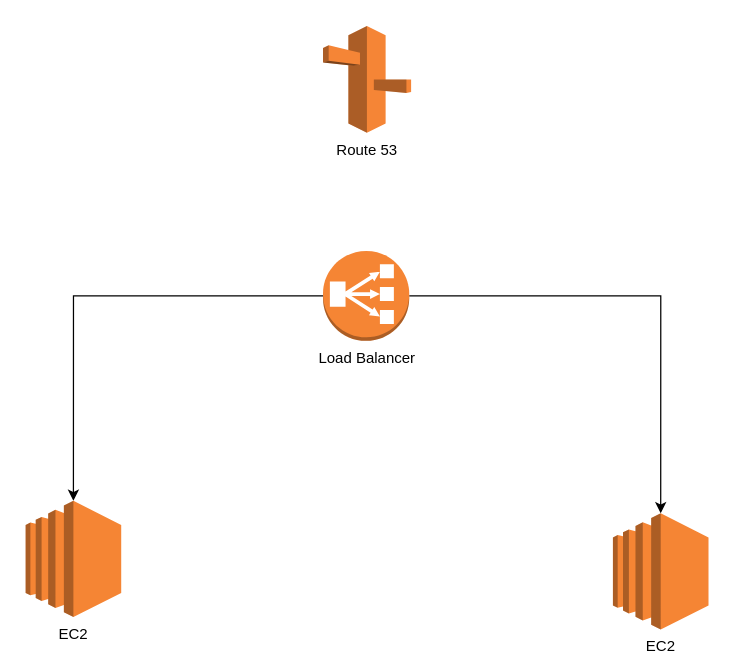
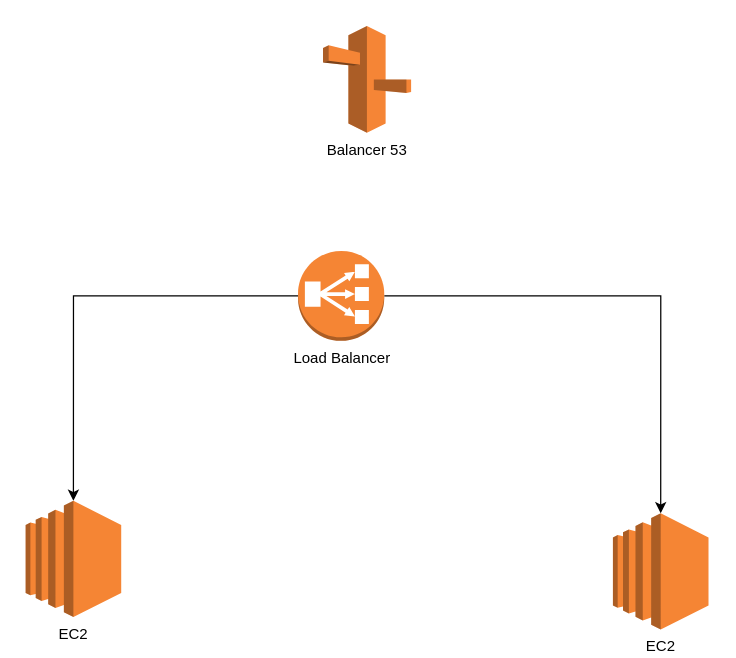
(368, 151) -> (368, 151)
(366, 296) -> (341, 296)
